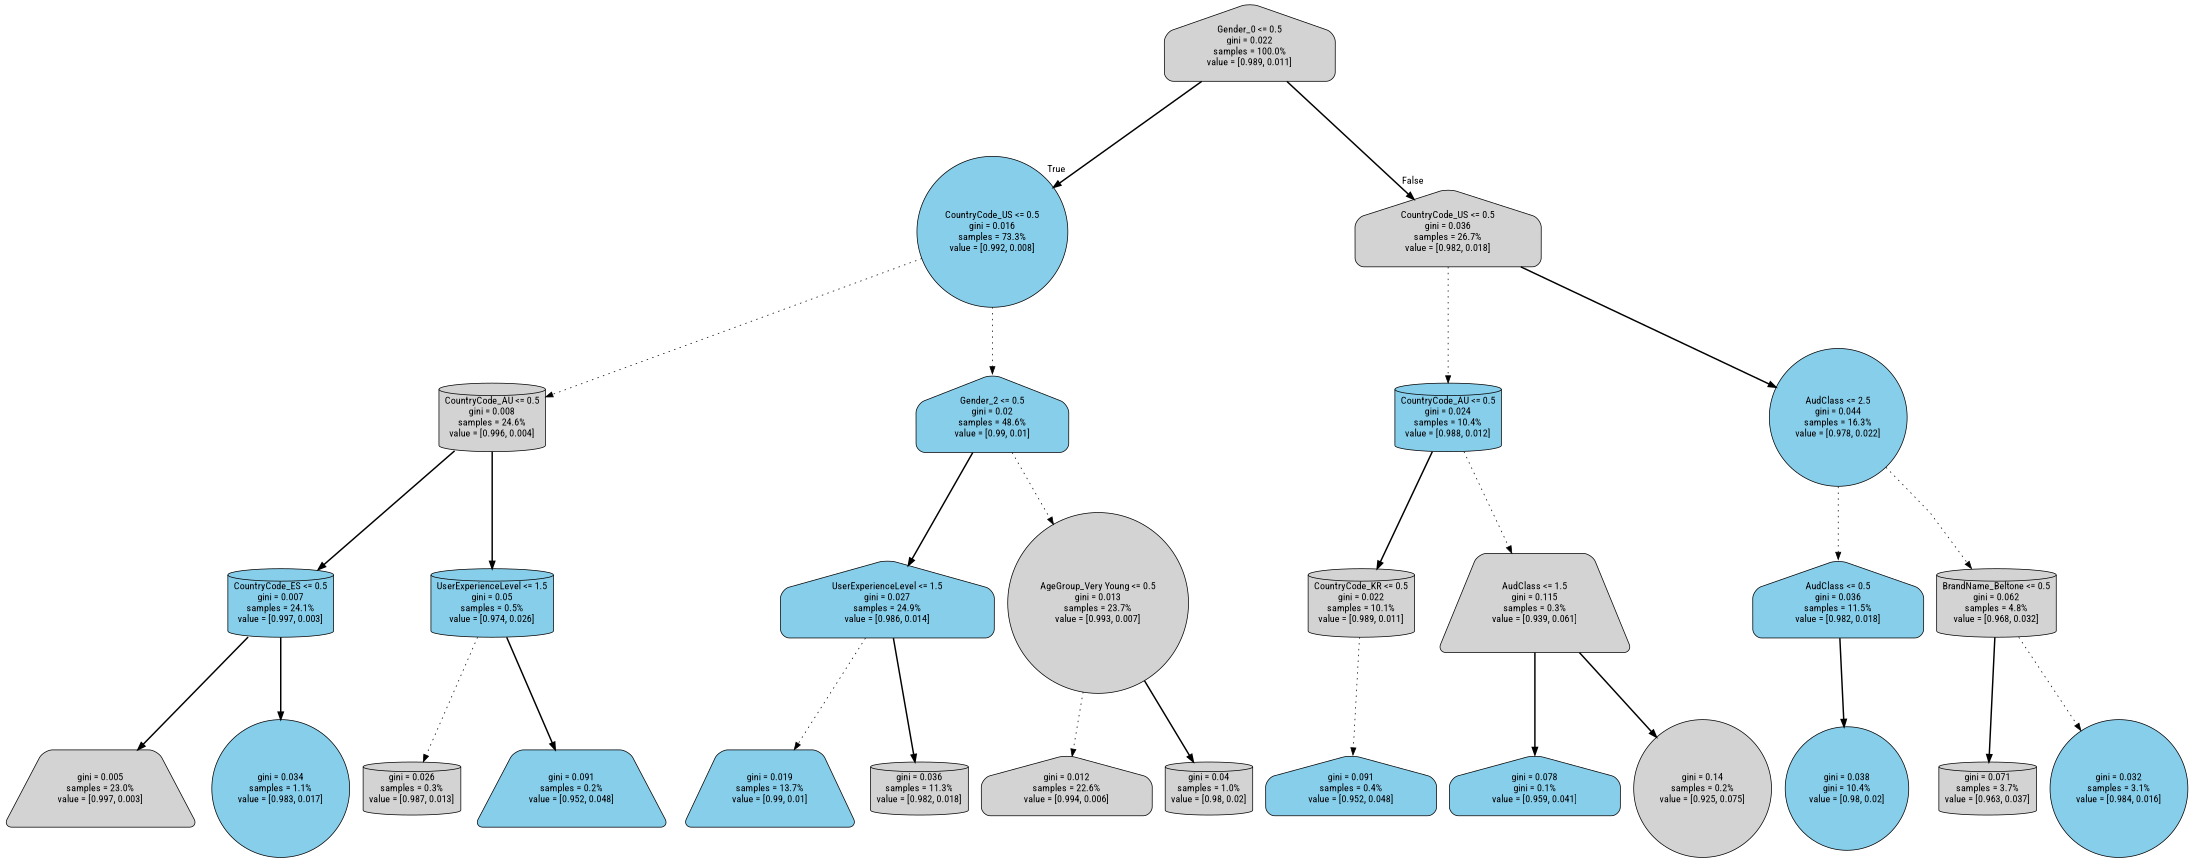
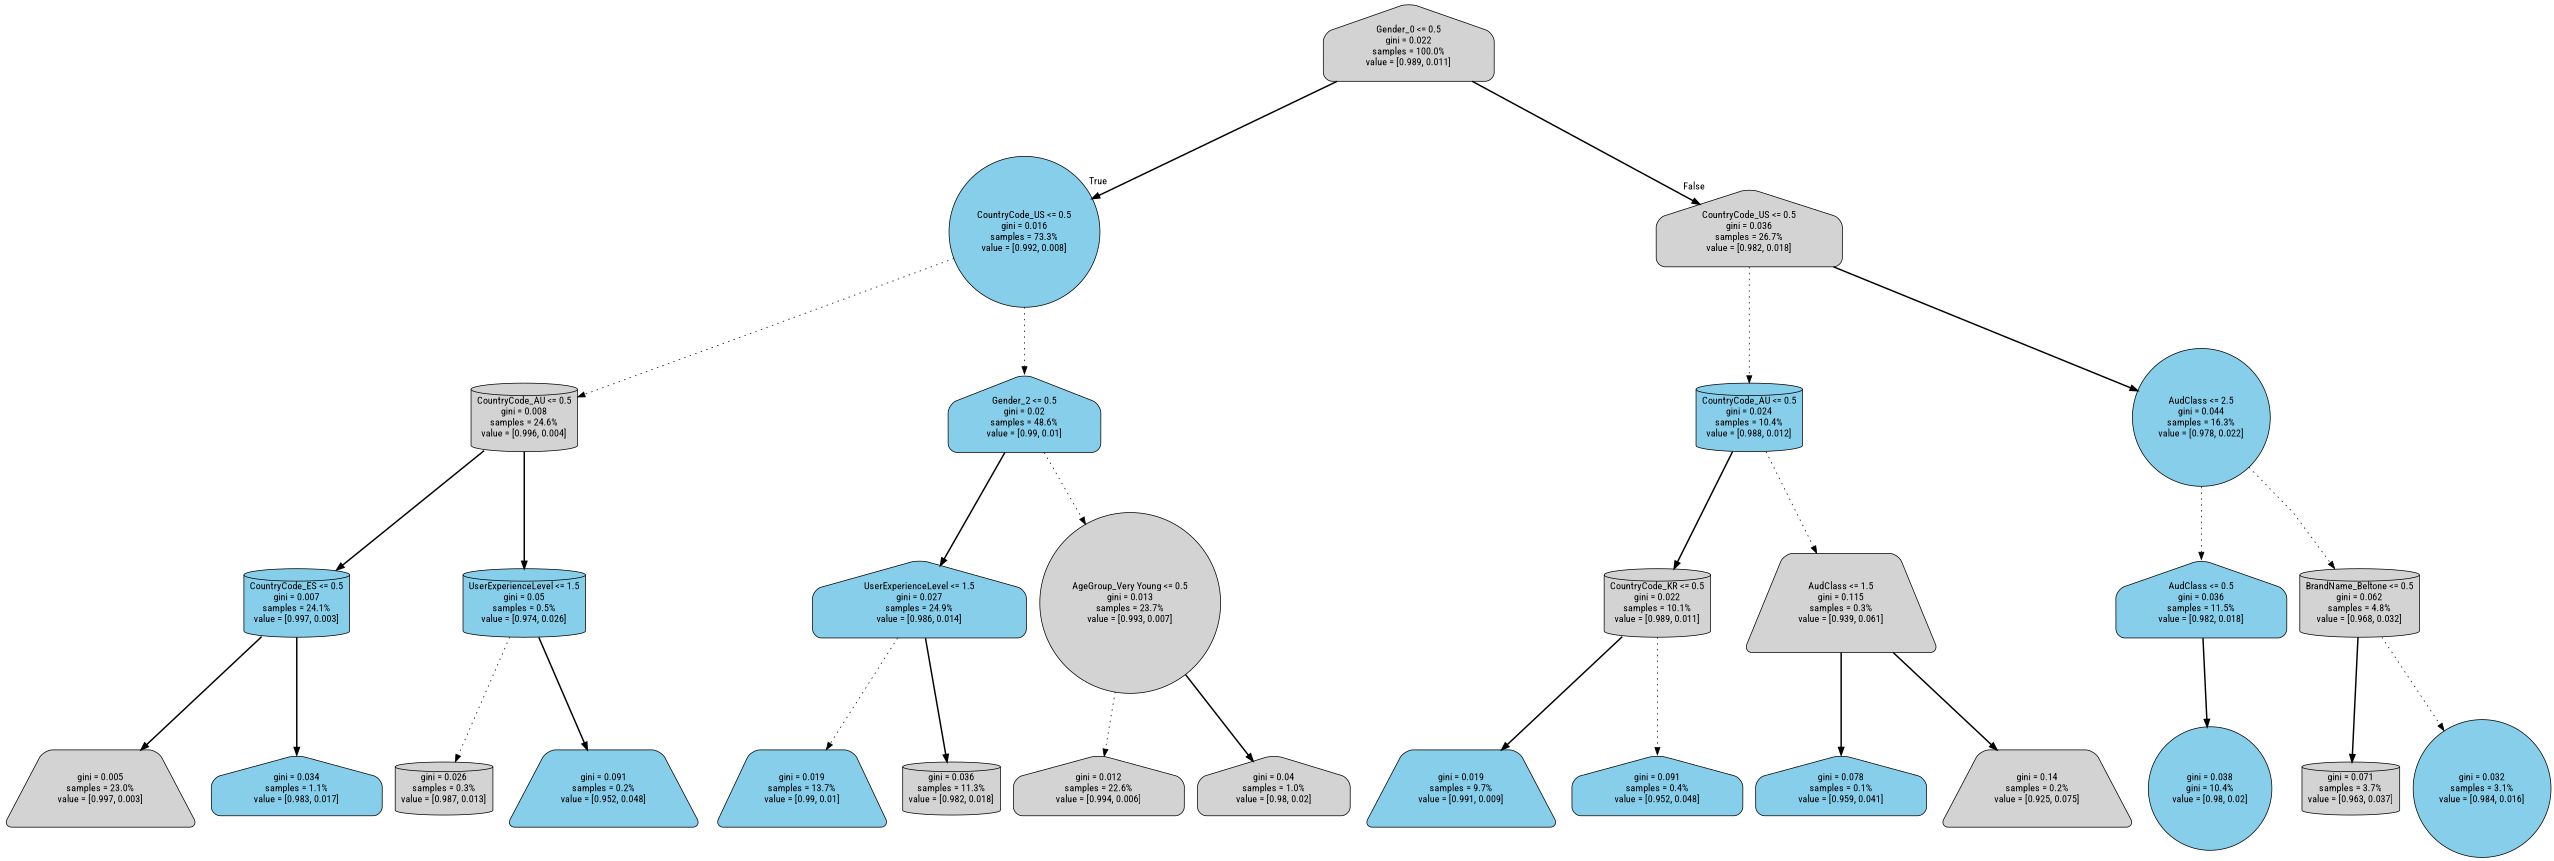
(281, 789) -> (297, 789)
(1209, 789) -> (1274, 789)
none -> (1461, 789)
(1535, 789) -> (1841, 789)
(1703, 789) -> (2037, 789)
